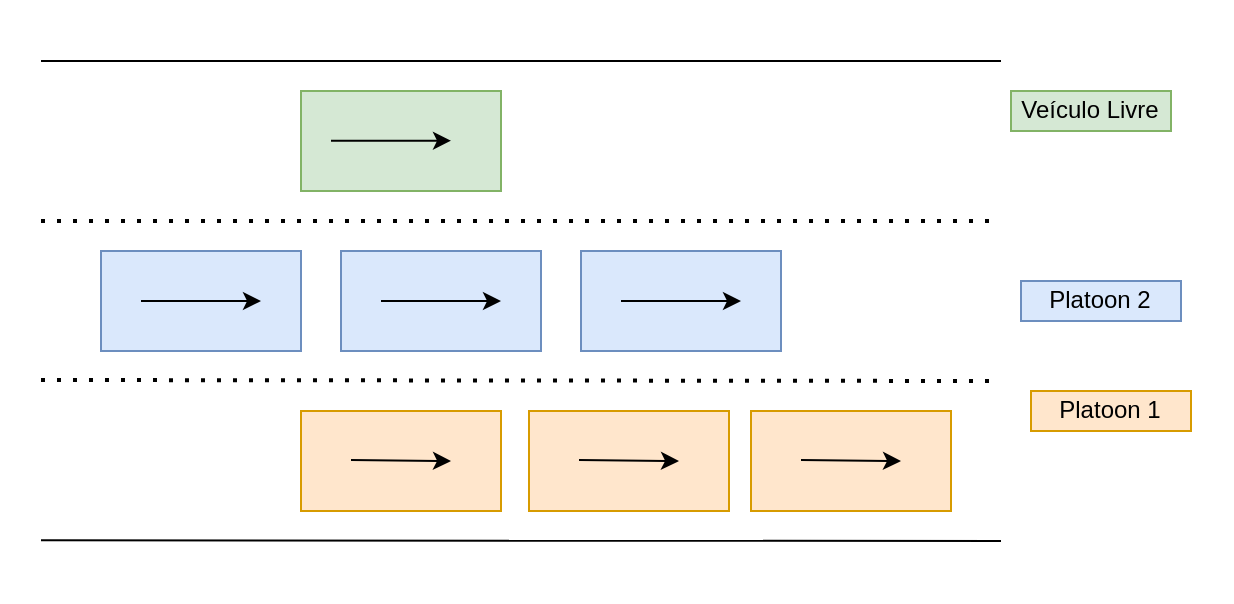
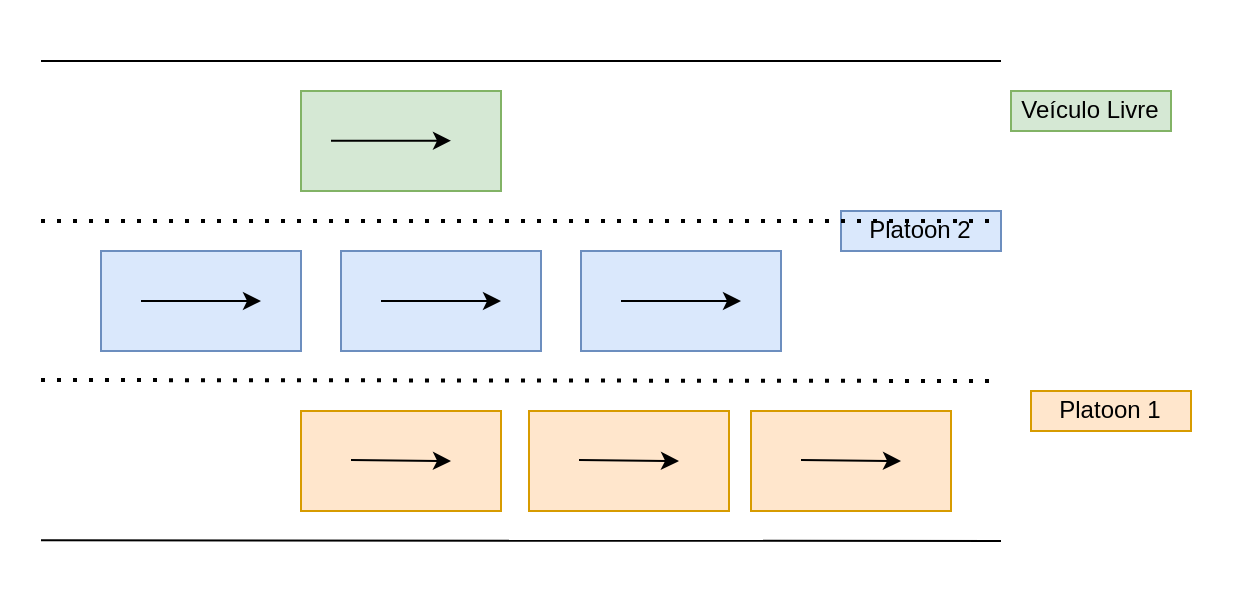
(1101, 301) -> (921, 231)
